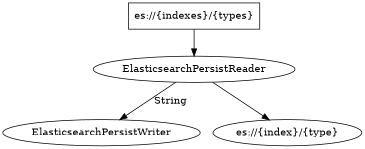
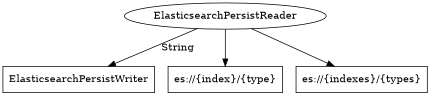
(194, 39) -> (290, 46)
(101, 133) -> (79, 79)
(287, 133) -> (225, 79)
